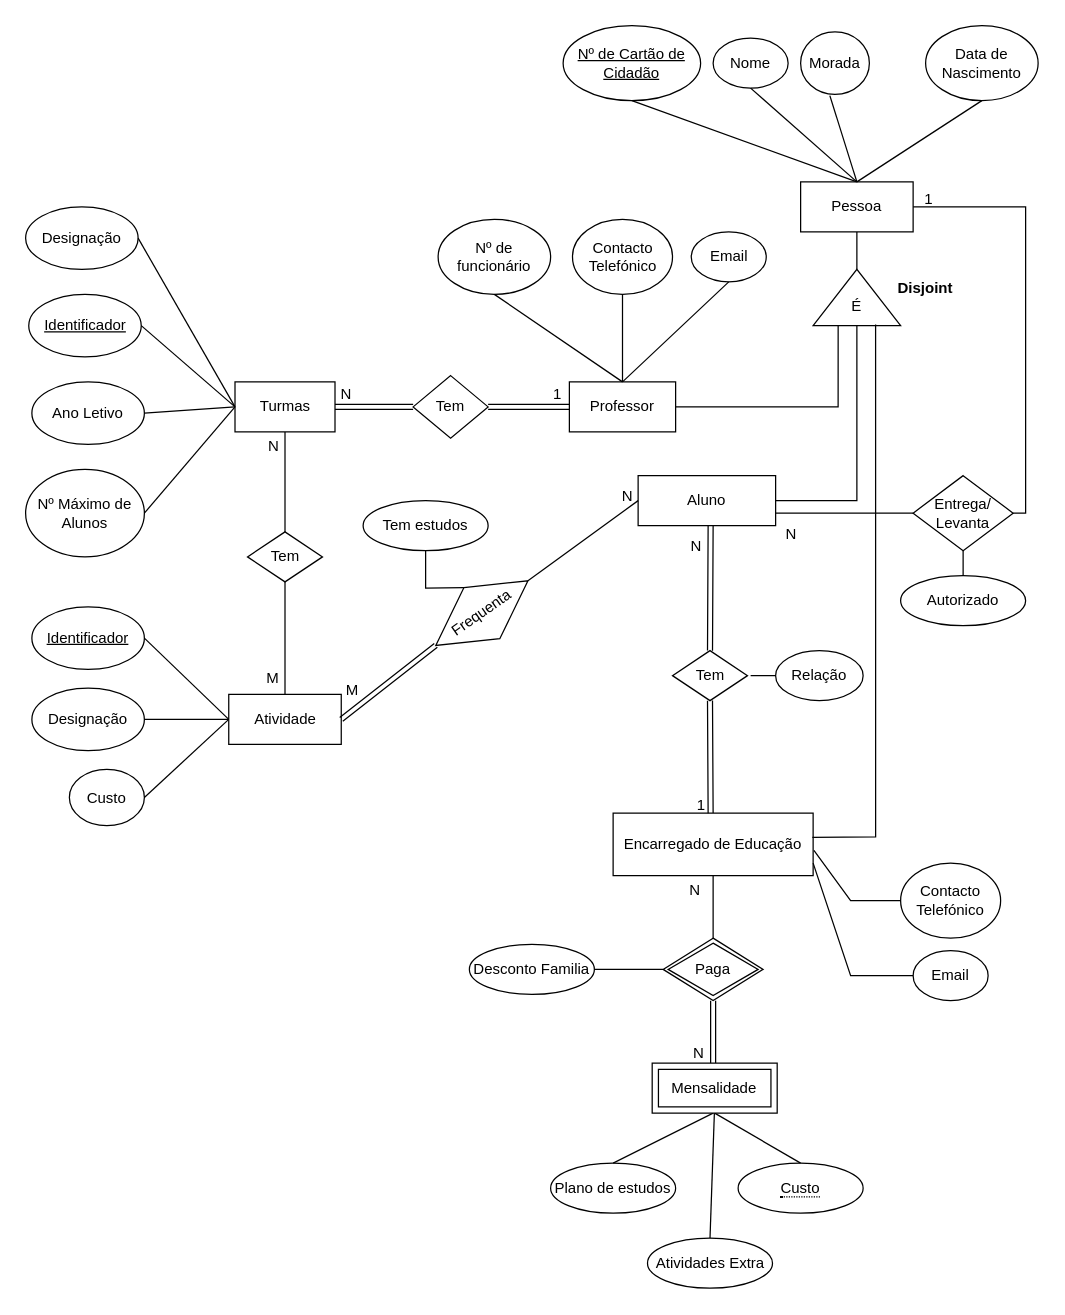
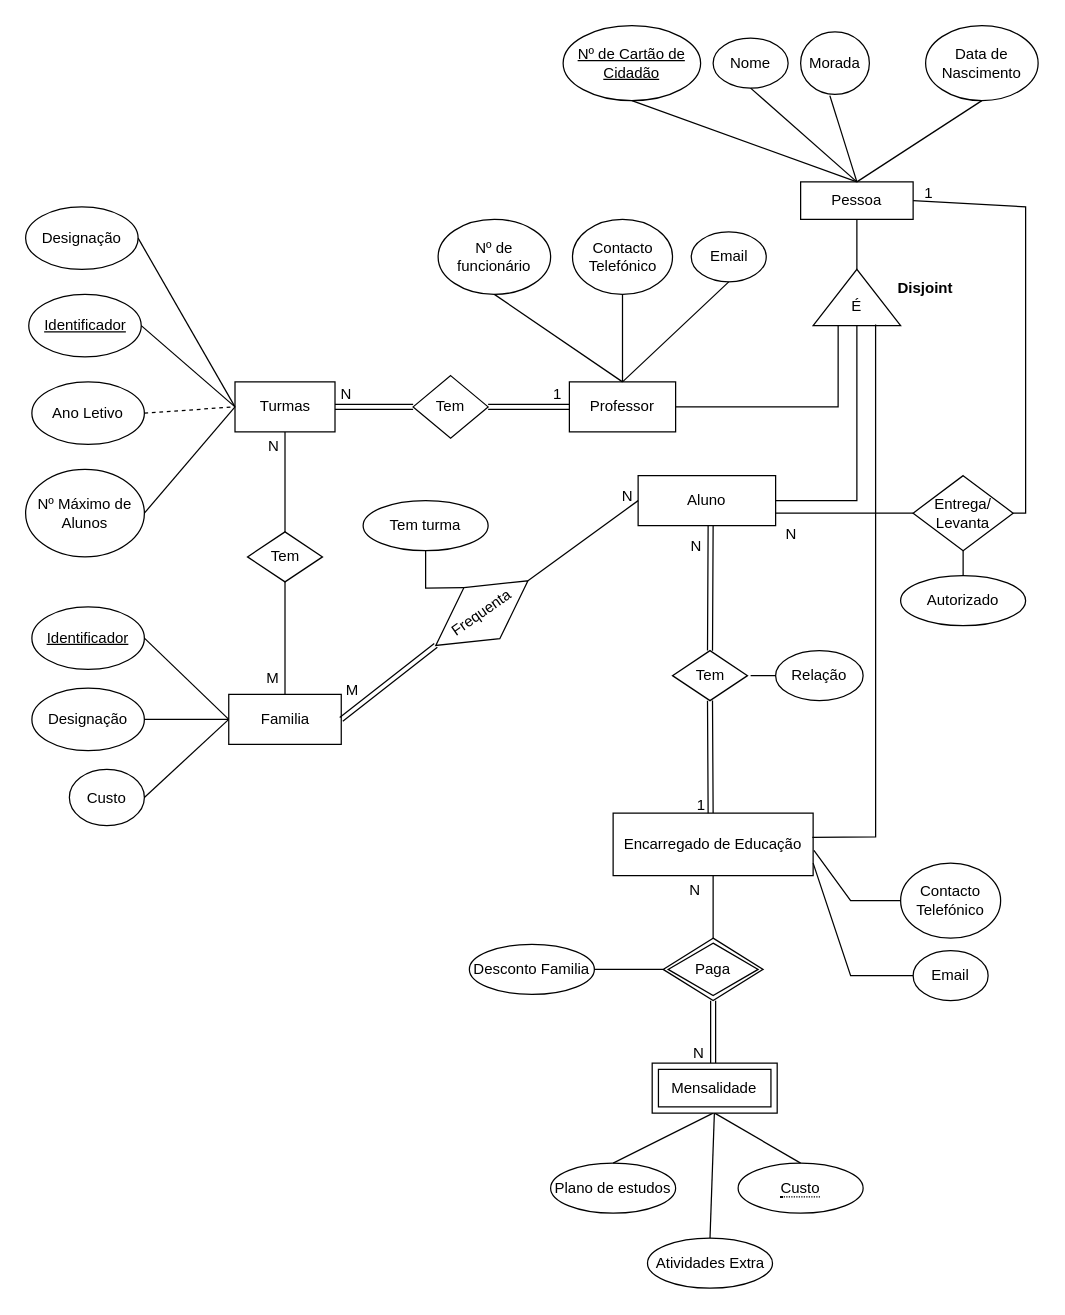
(857, 207) -> (857, 201)
(188, 410) -> (188, 410)
(426, 526) -> (426, 526)
(286, 719) -> (286, 719)
